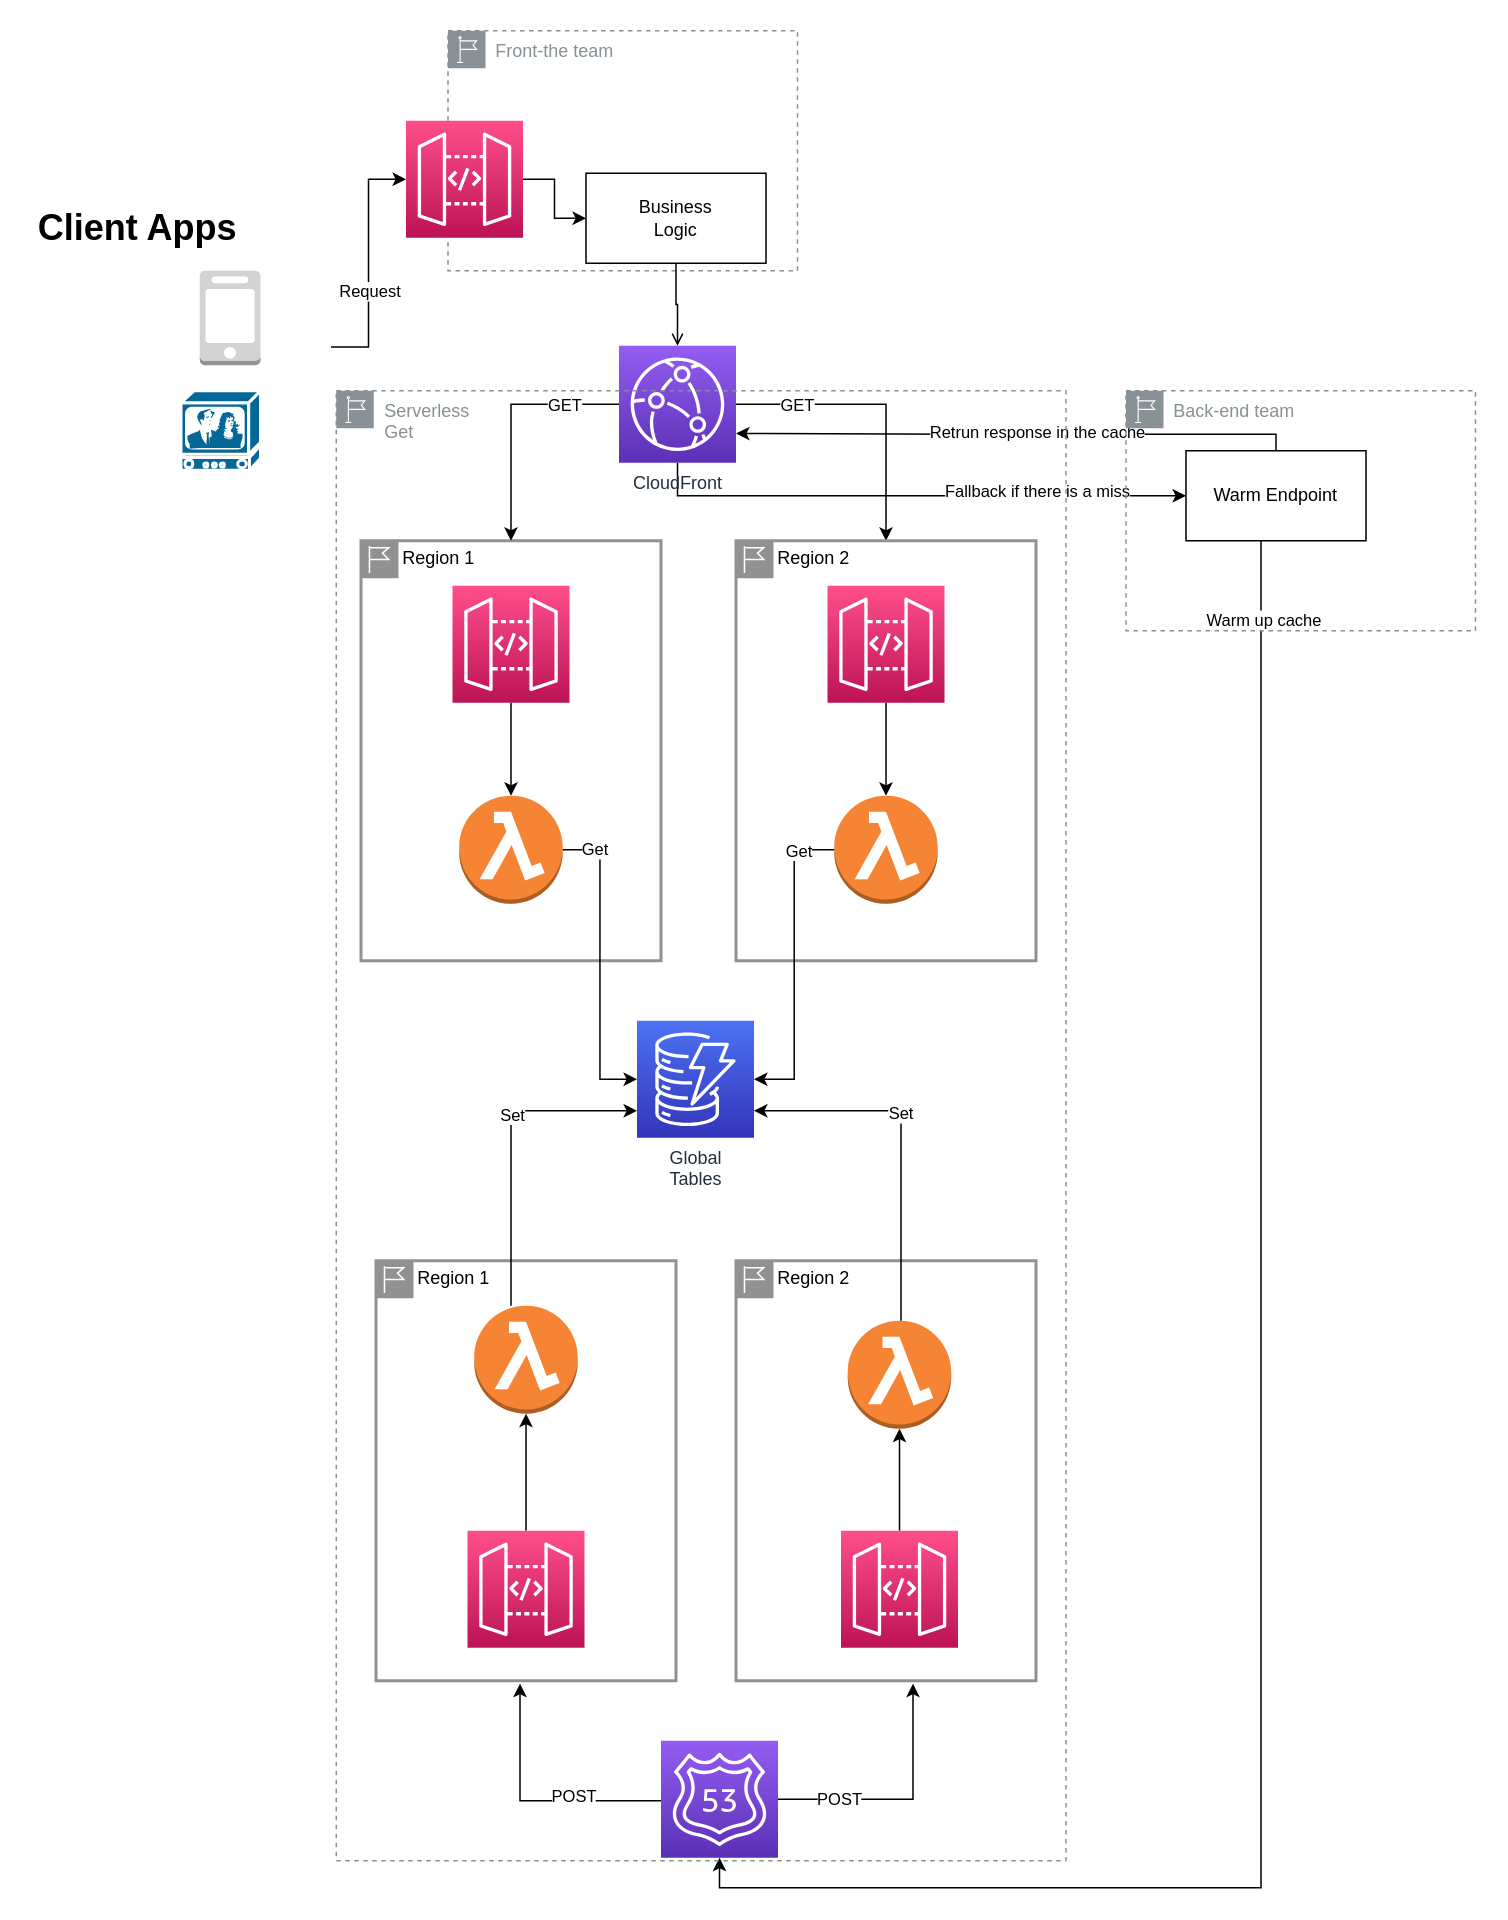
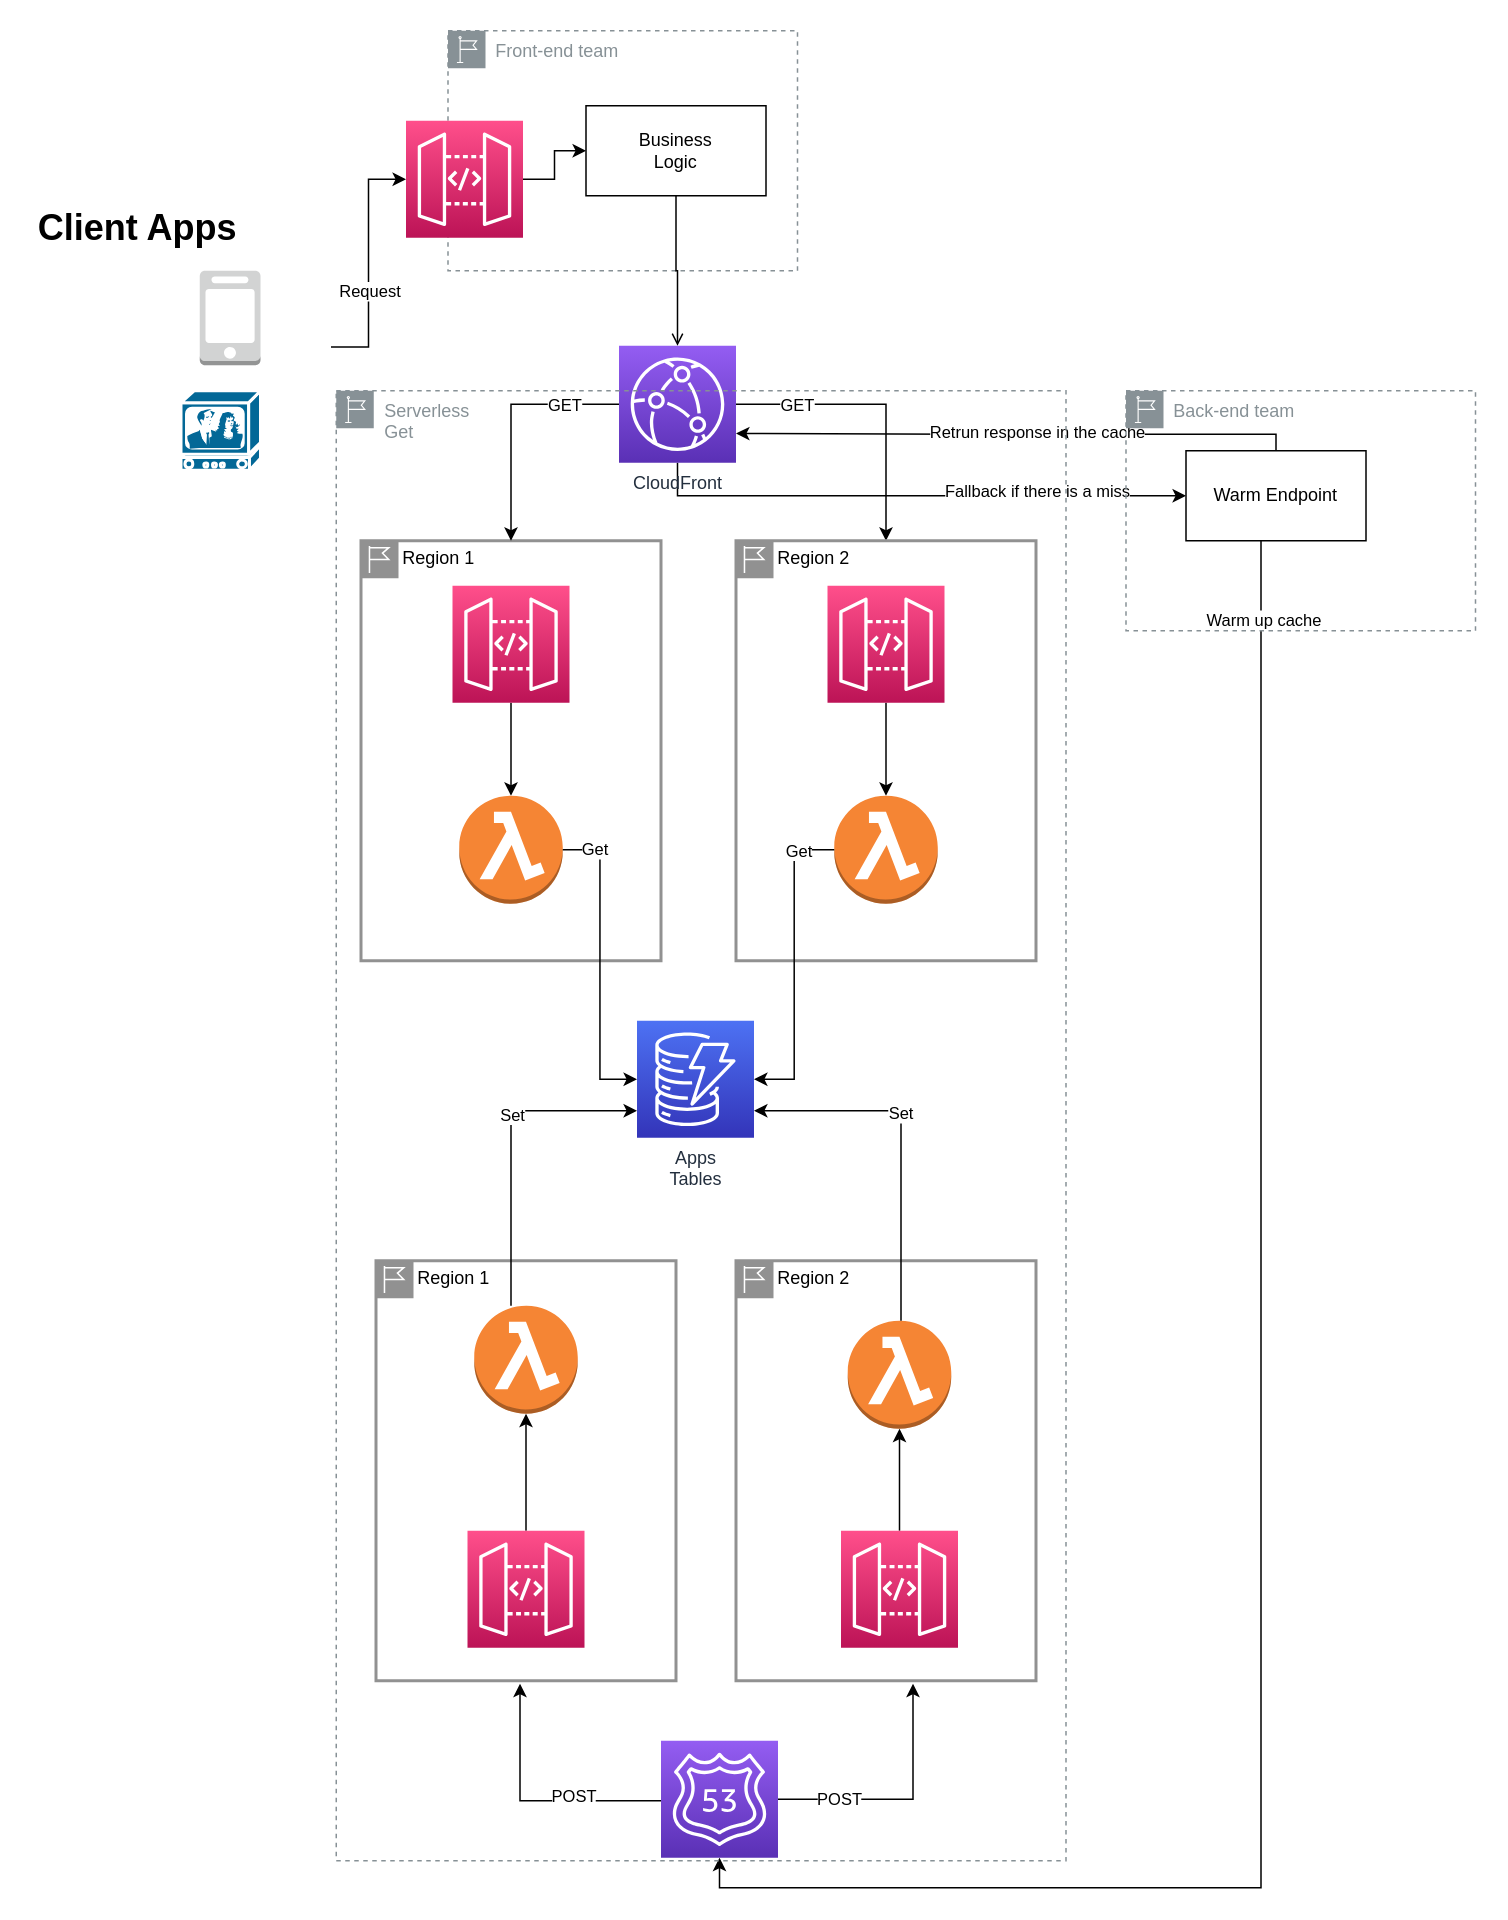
(564, 52) -> (564, 52)
(676, 218) -> (676, 151)
(696, 1170) -> (696, 1170)
